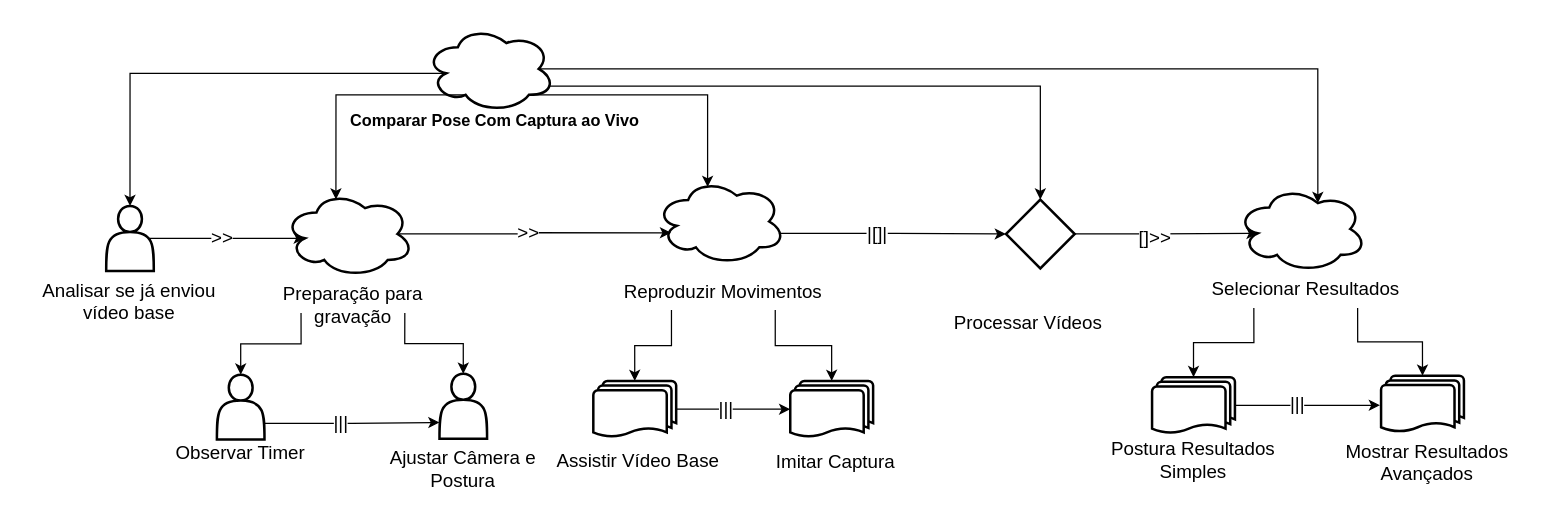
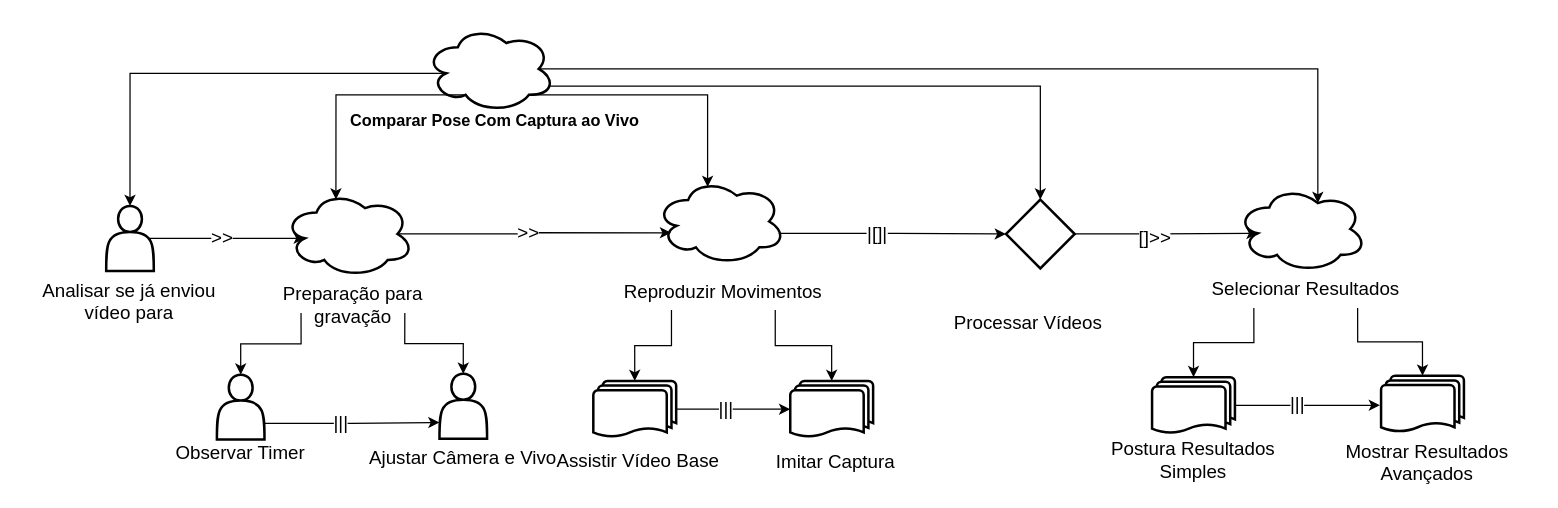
(129, 297) -> (129, 297)
(463, 456) -> (463, 456)
